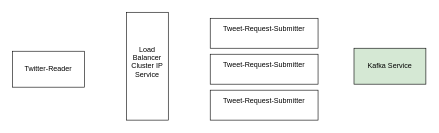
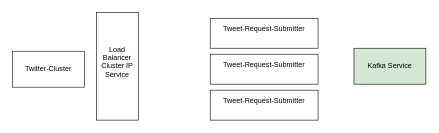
(147, 66) -> (117, 66)
(48, 69) -> (48, 69)
